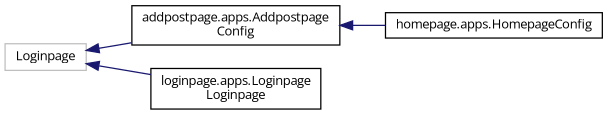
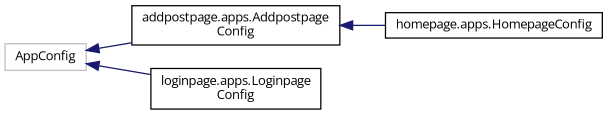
(46, 57) -> (46, 57)
(236, 89) -> (236, 89)
